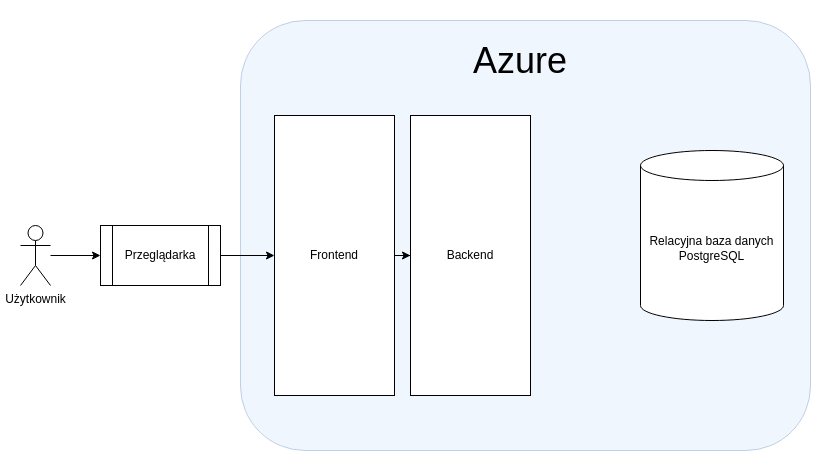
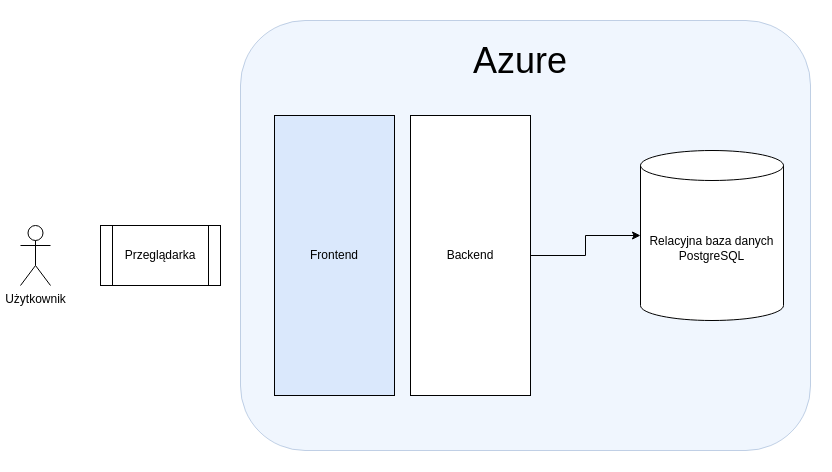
none -> (586, 250)
(72, 256) -> none
(244, 256) -> none
(335, 256) -> (335, 256)
(395, 256) -> none
